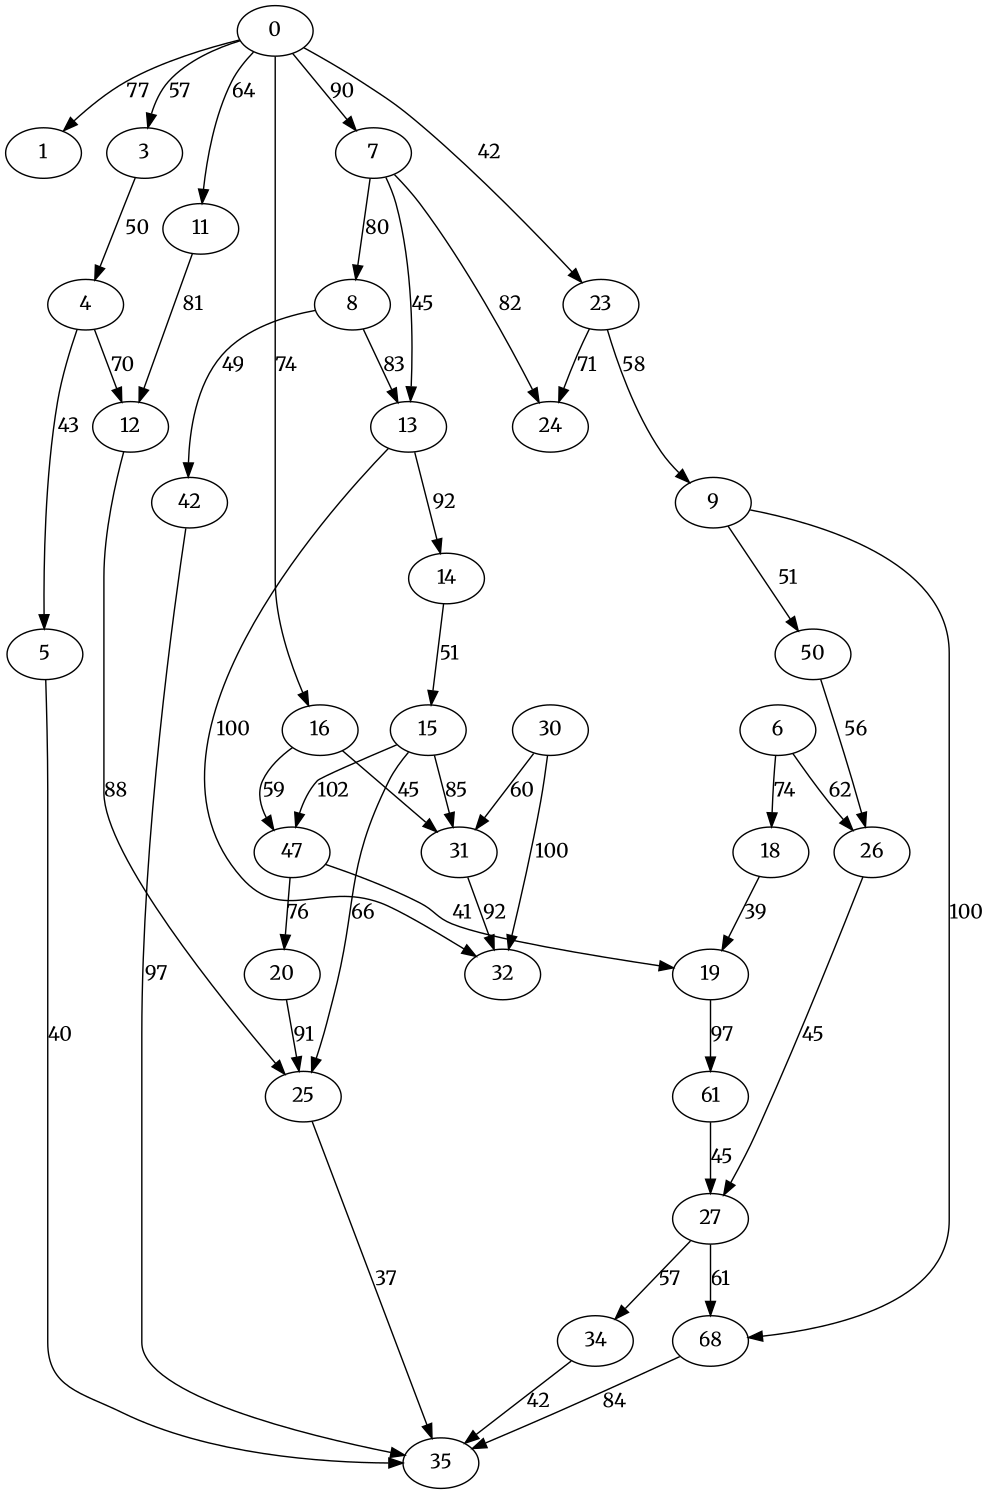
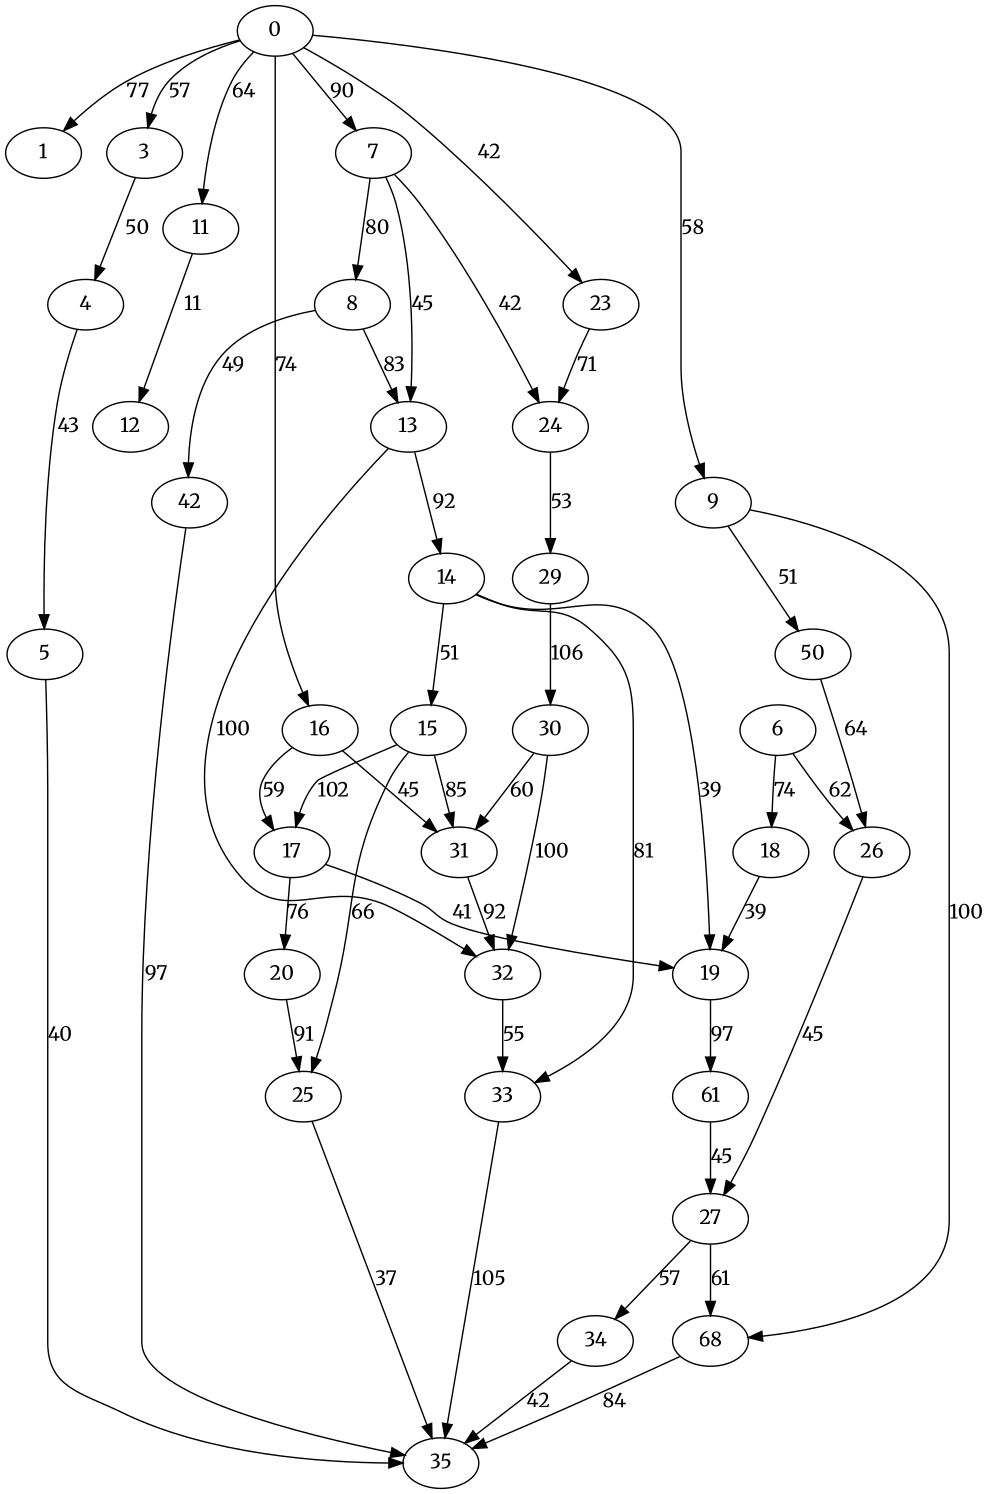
(193, 305) -> (193, 305)
(510, 305) -> (510, 305)
(106, 359) -> none
(635, 405) -> (658, 117)
none -> (550, 579)
none -> (680, 687)
(856, 730) -> (856, 730)
(104, 783) -> none
(292, 852) -> (292, 852)
none -> (503, 1097)
